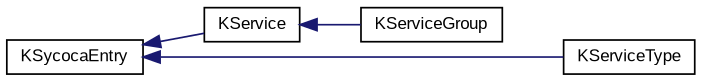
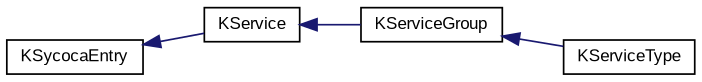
(362, 57) -> (541, 43)
